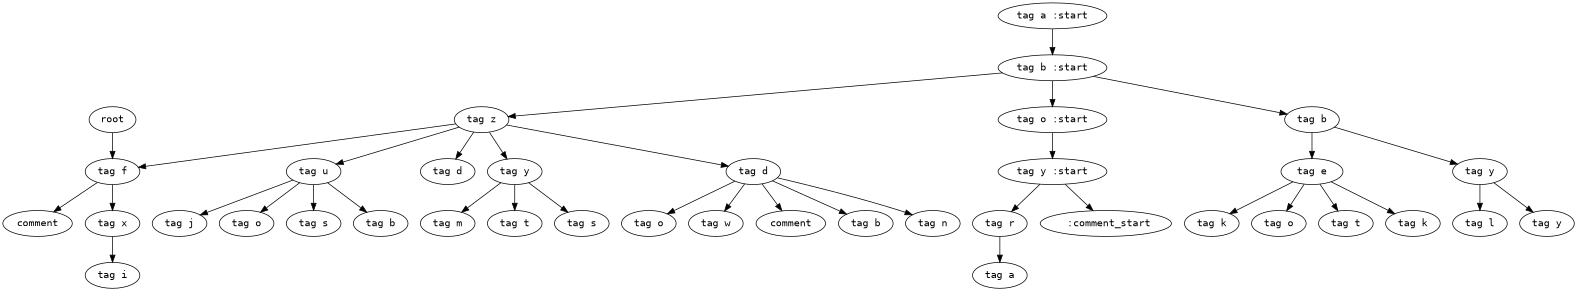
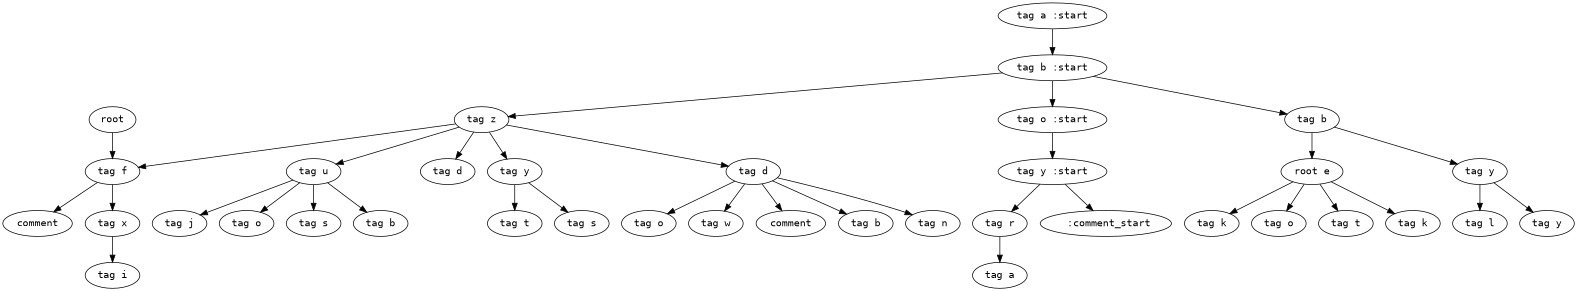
(1312, 172) -> (1312, 172)
(448, 223) -> none
